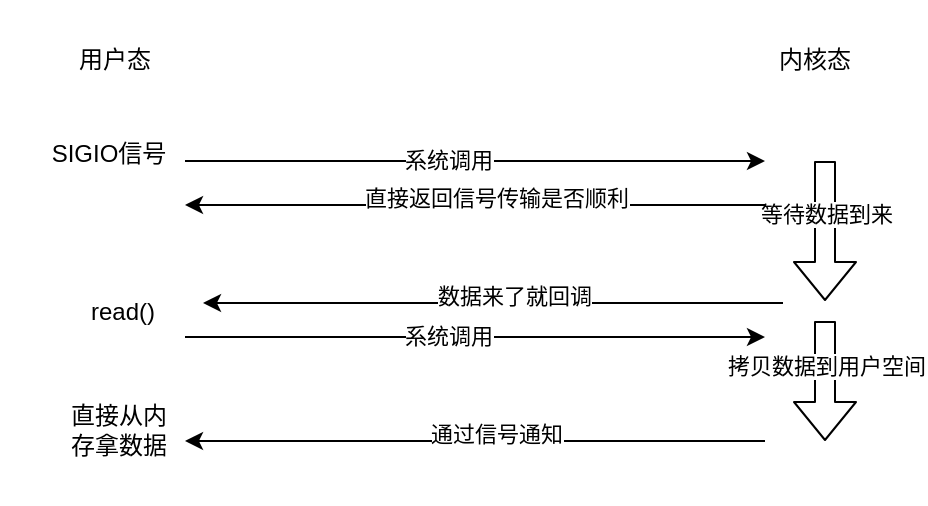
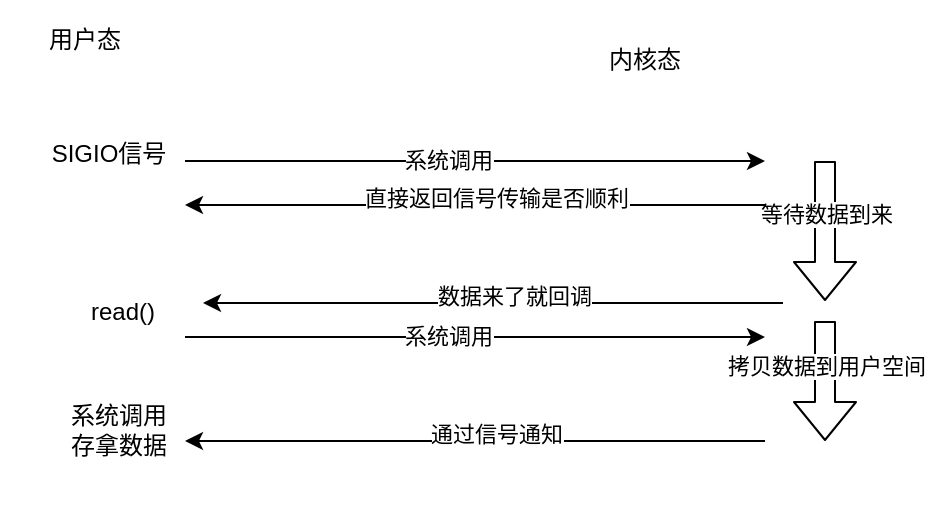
(115, 61) -> (85, 41)
(815, 61) -> (645, 61)
(120, 431) -> (120, 431)
